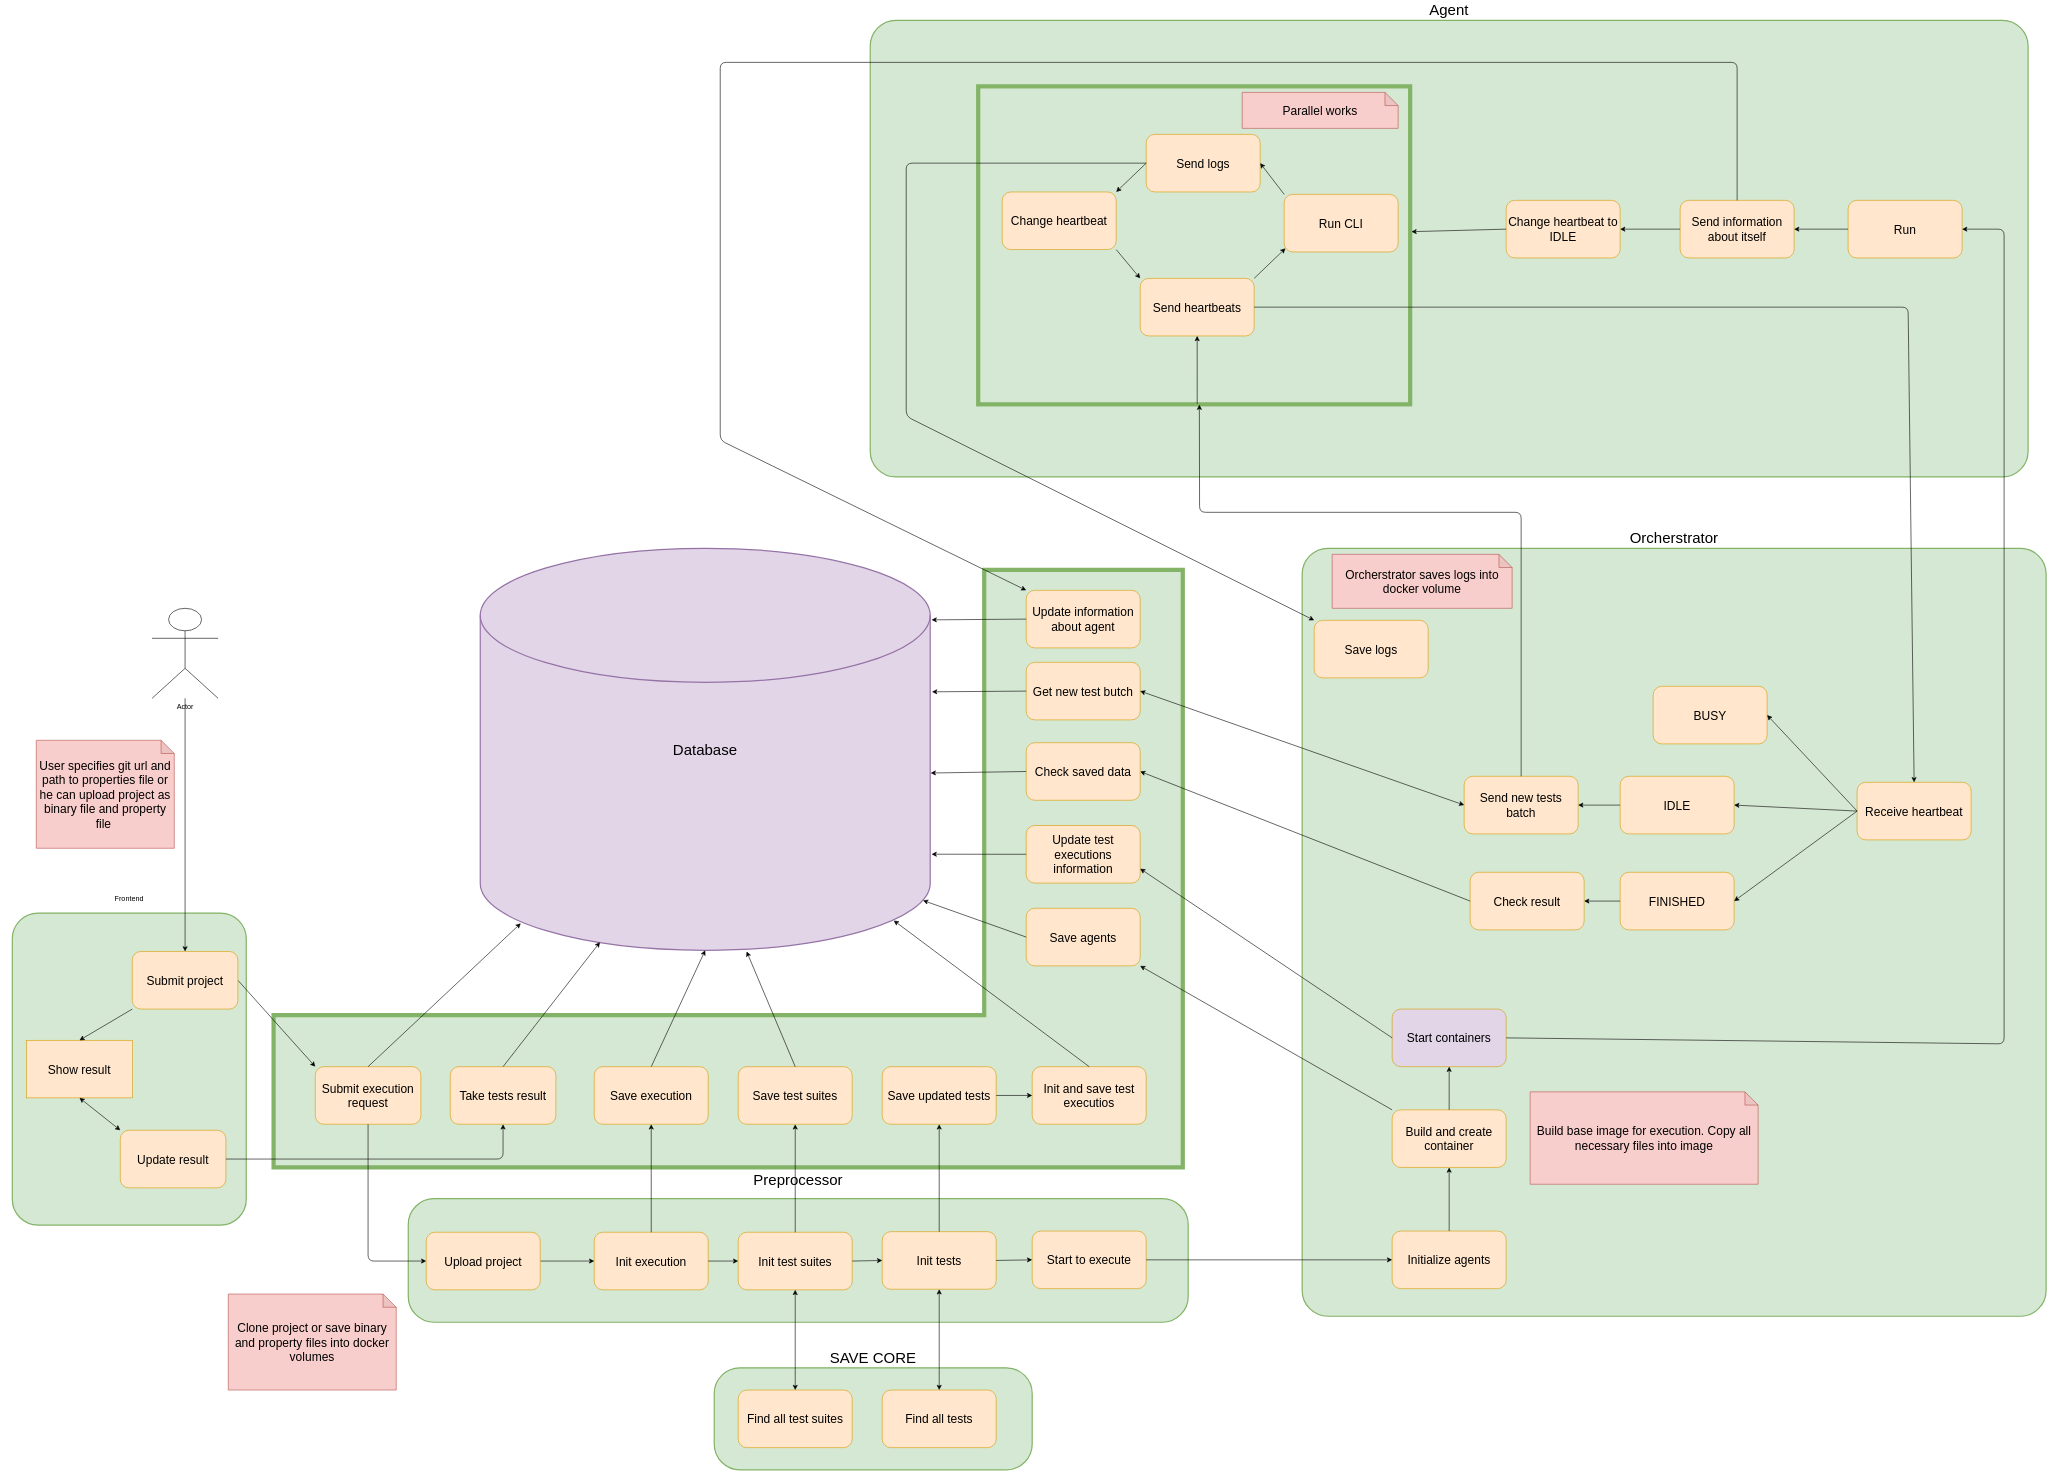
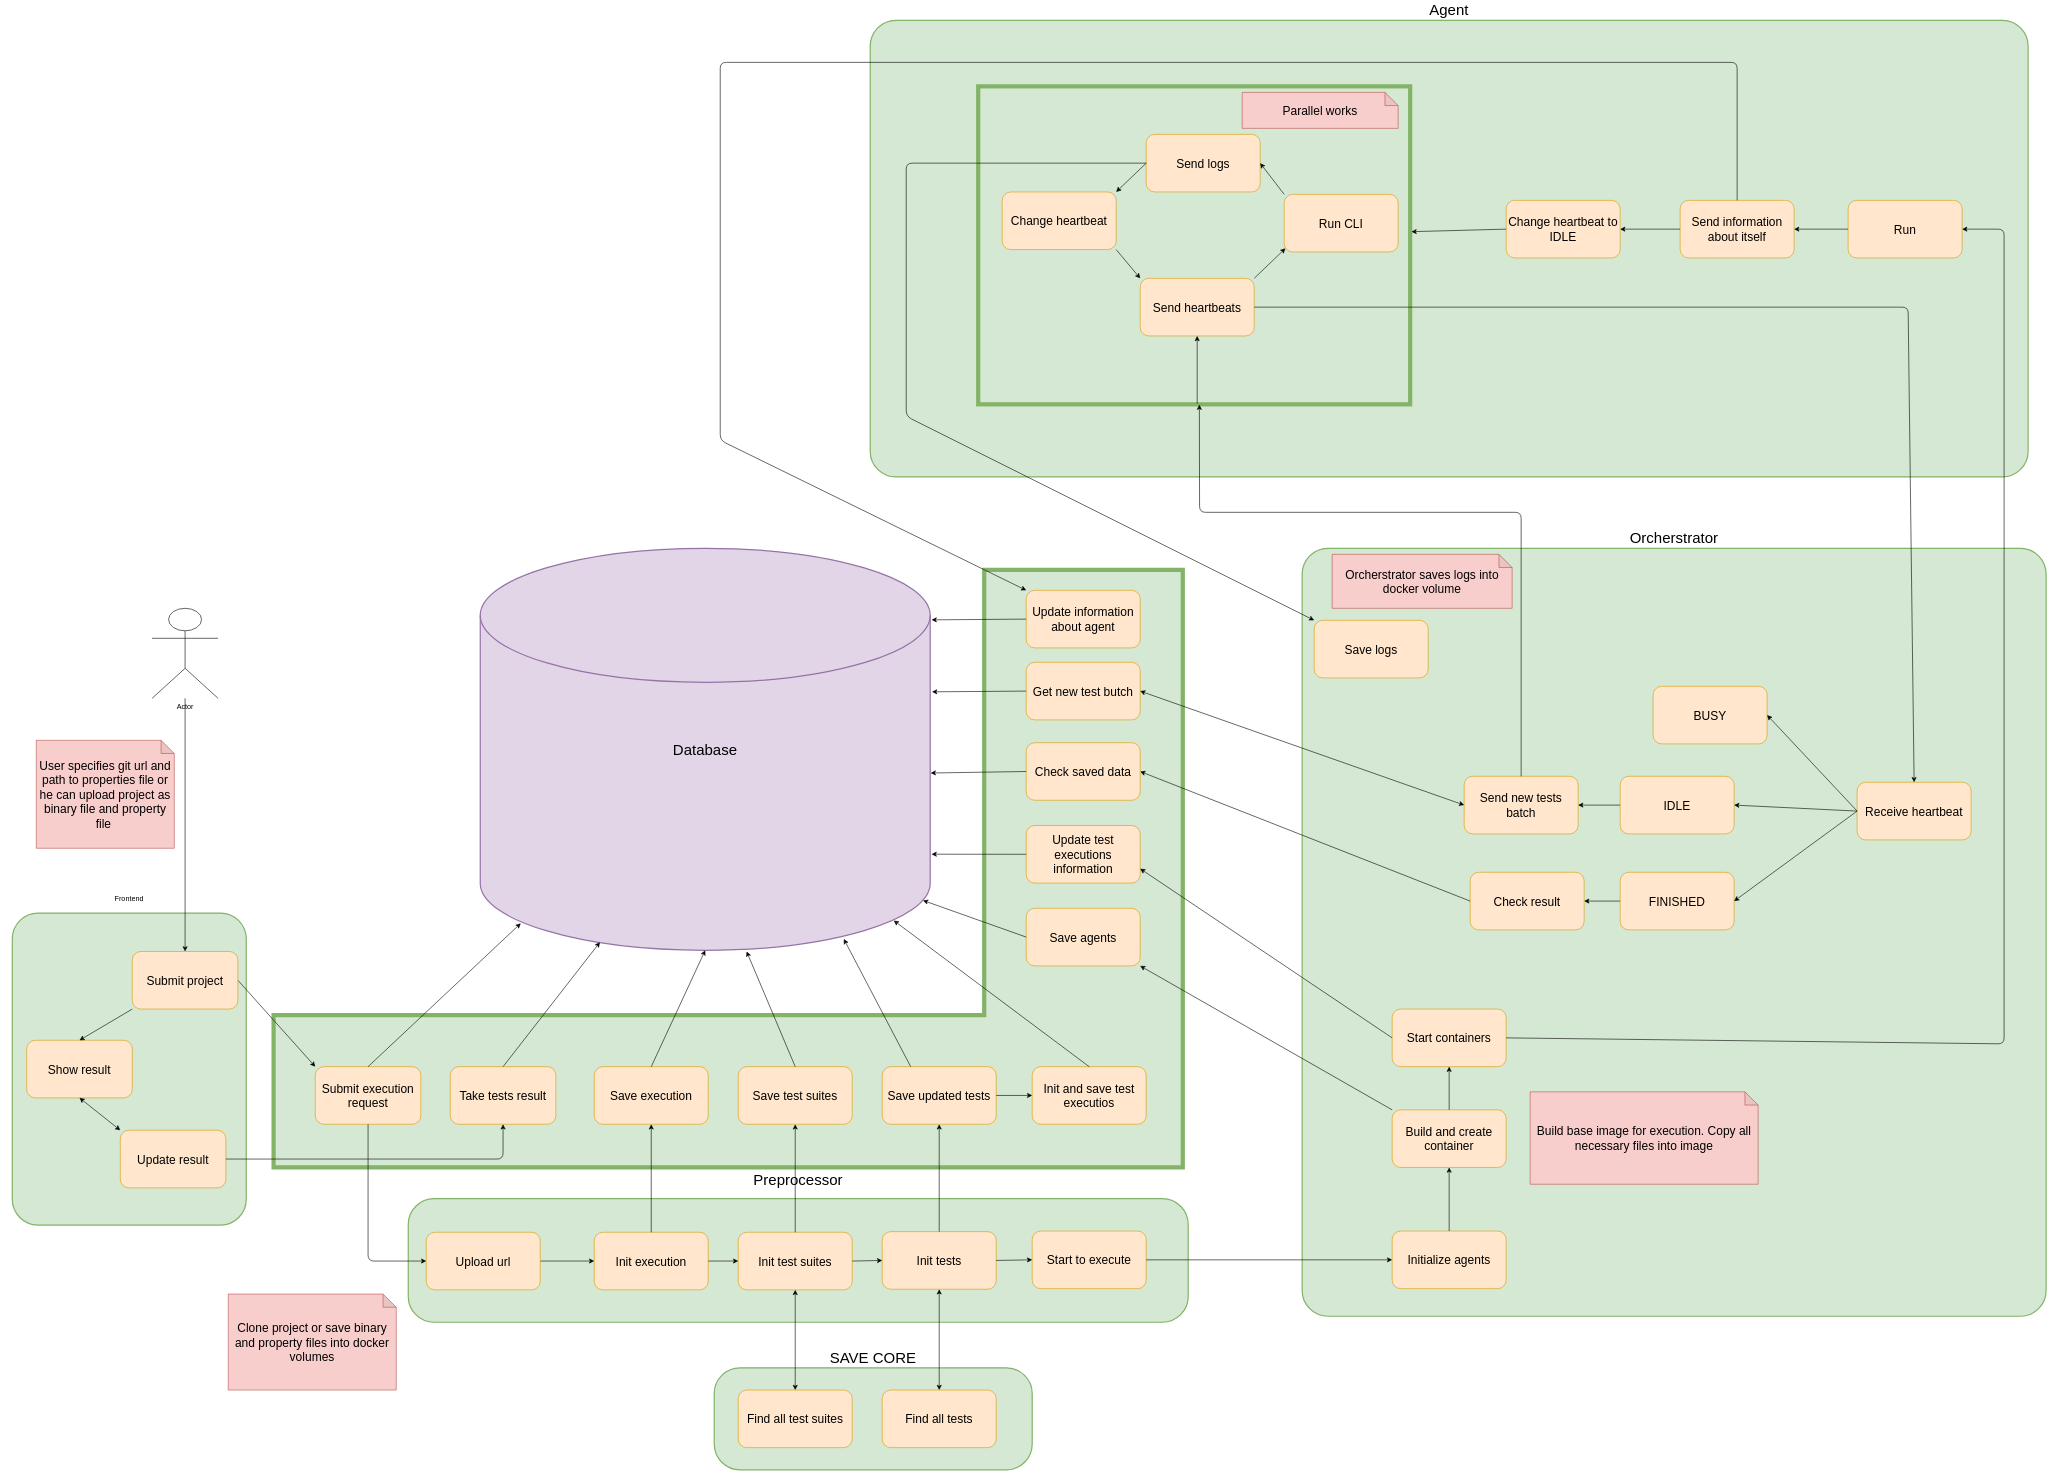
none -> (863, 975)
(1449, 1038) -> (1449, 1038)
(80, 1069) -> (80, 1069)
(483, 1261) -> (483, 1261)
